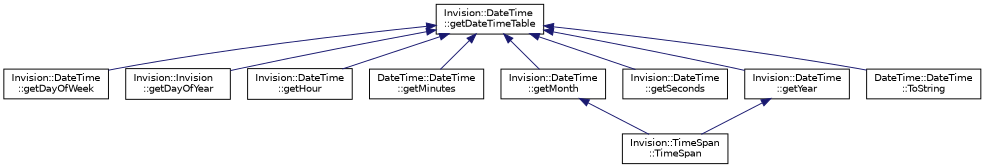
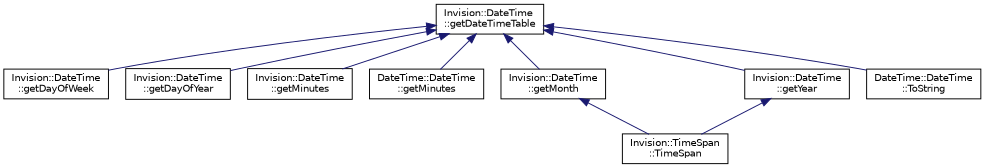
(178, 84) -> (178, 84)
(300, 84) -> (300, 84)
(675, 84) -> none
